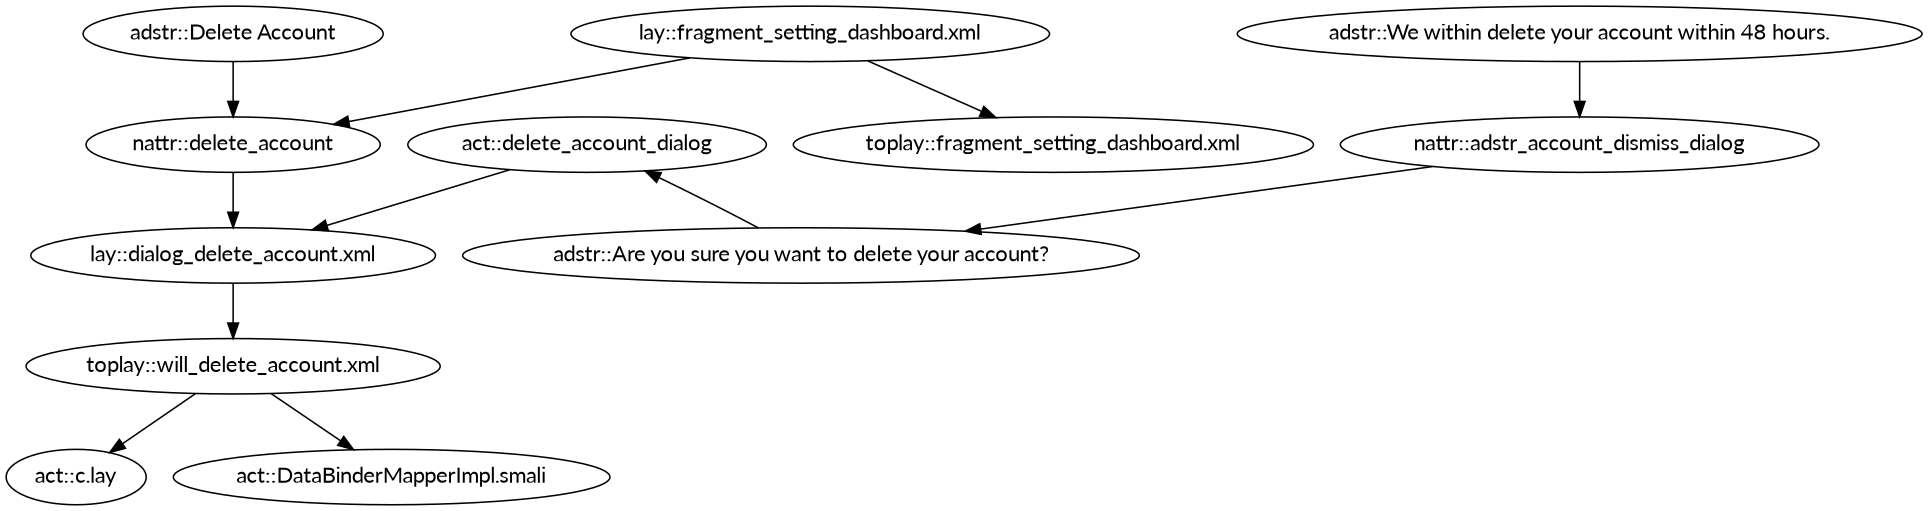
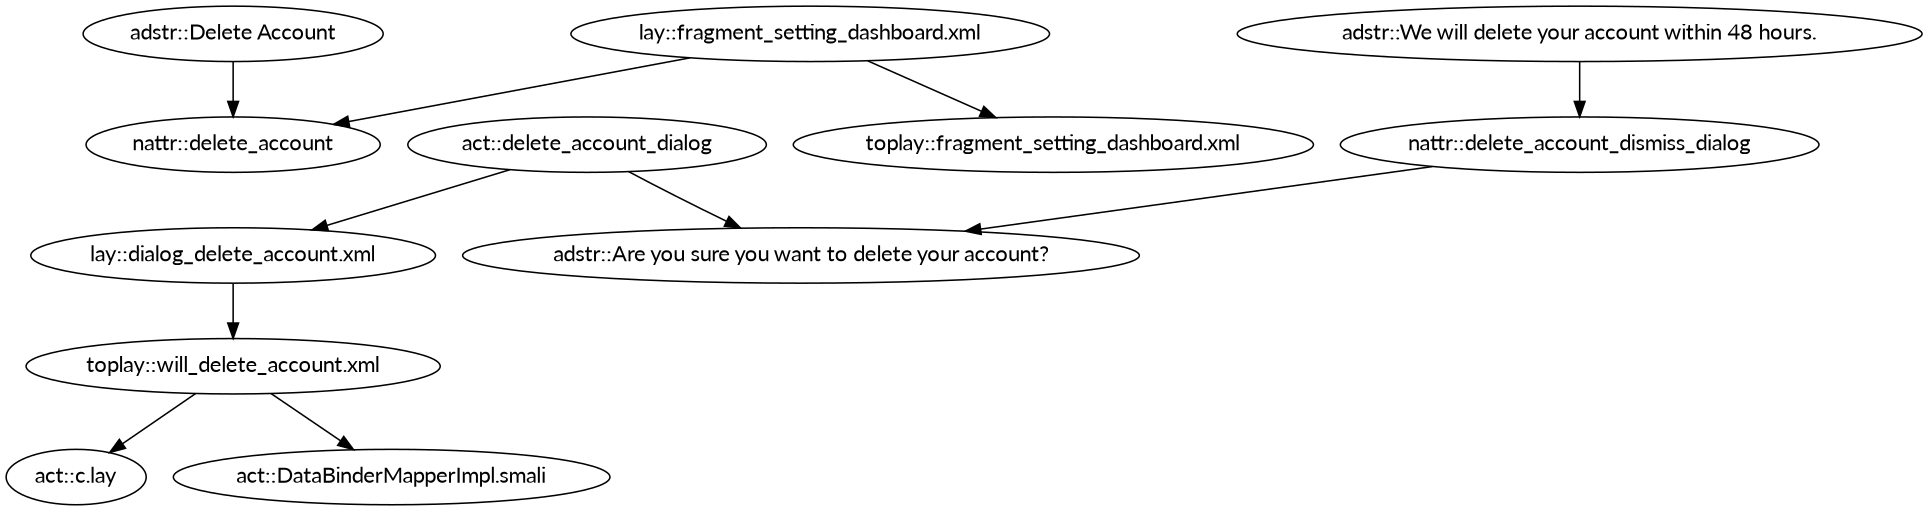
(1580, 34) -> (1580, 34)
(1580, 145) -> (1580, 145)
(233, 193) -> none
(709, 202) -> (677, 197)
